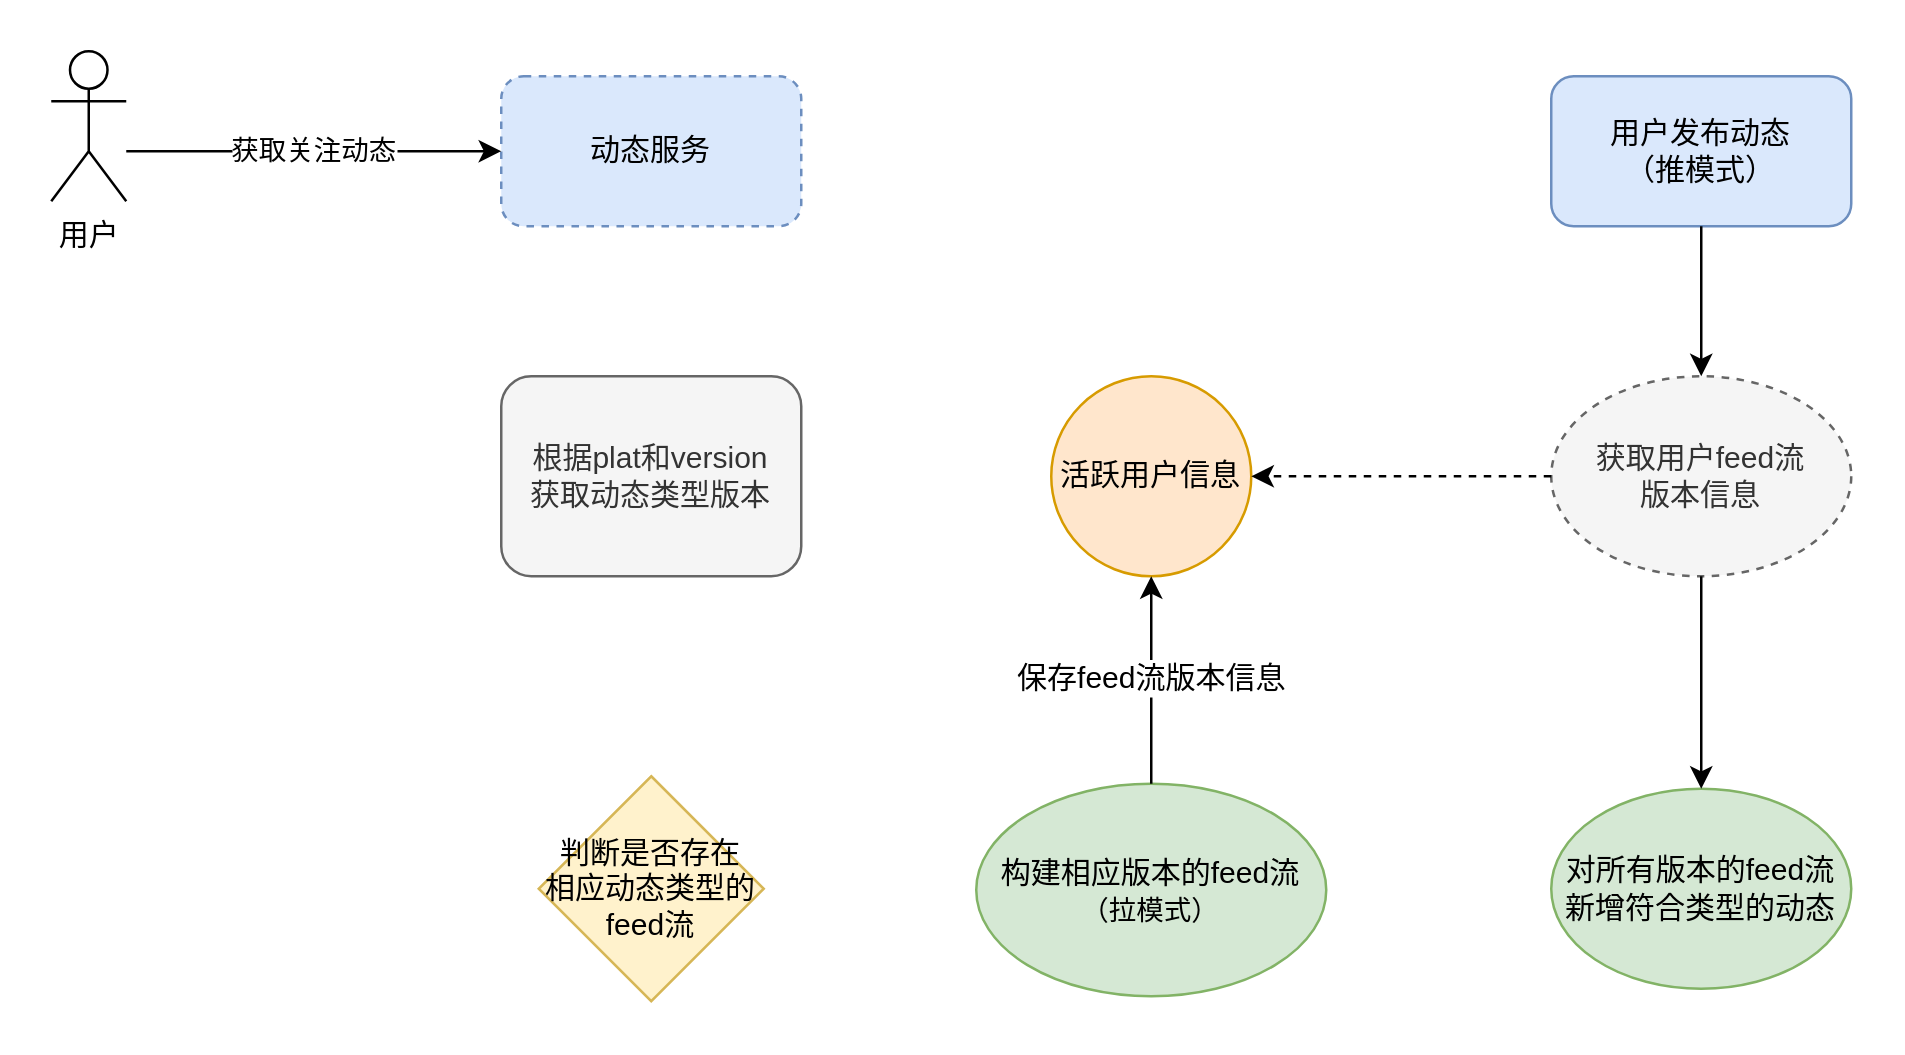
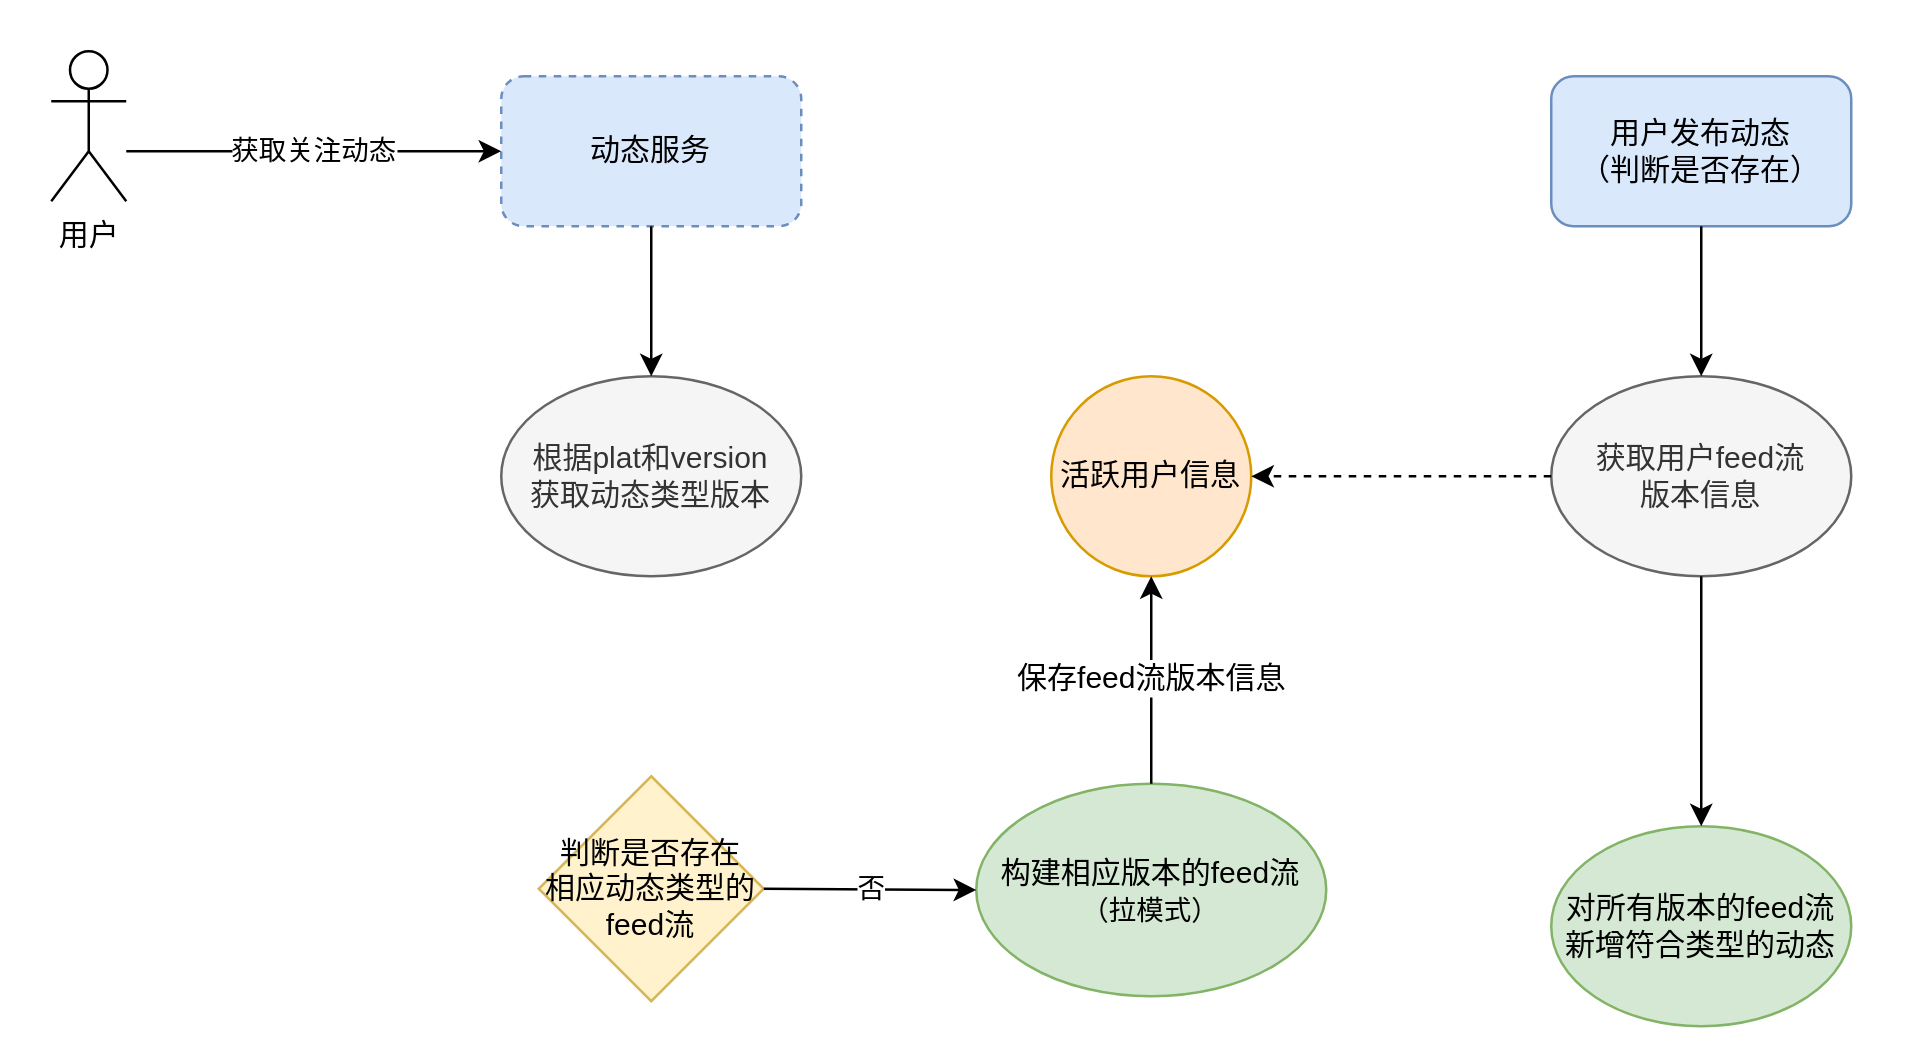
(1701, 151) -> (1701, 151)
none -> (651, 293)
(651, 476) -> (651, 476)
(1701, 476) -> (1701, 476)
none -> (862, 889)
(1701, 889) -> (1701, 926)
